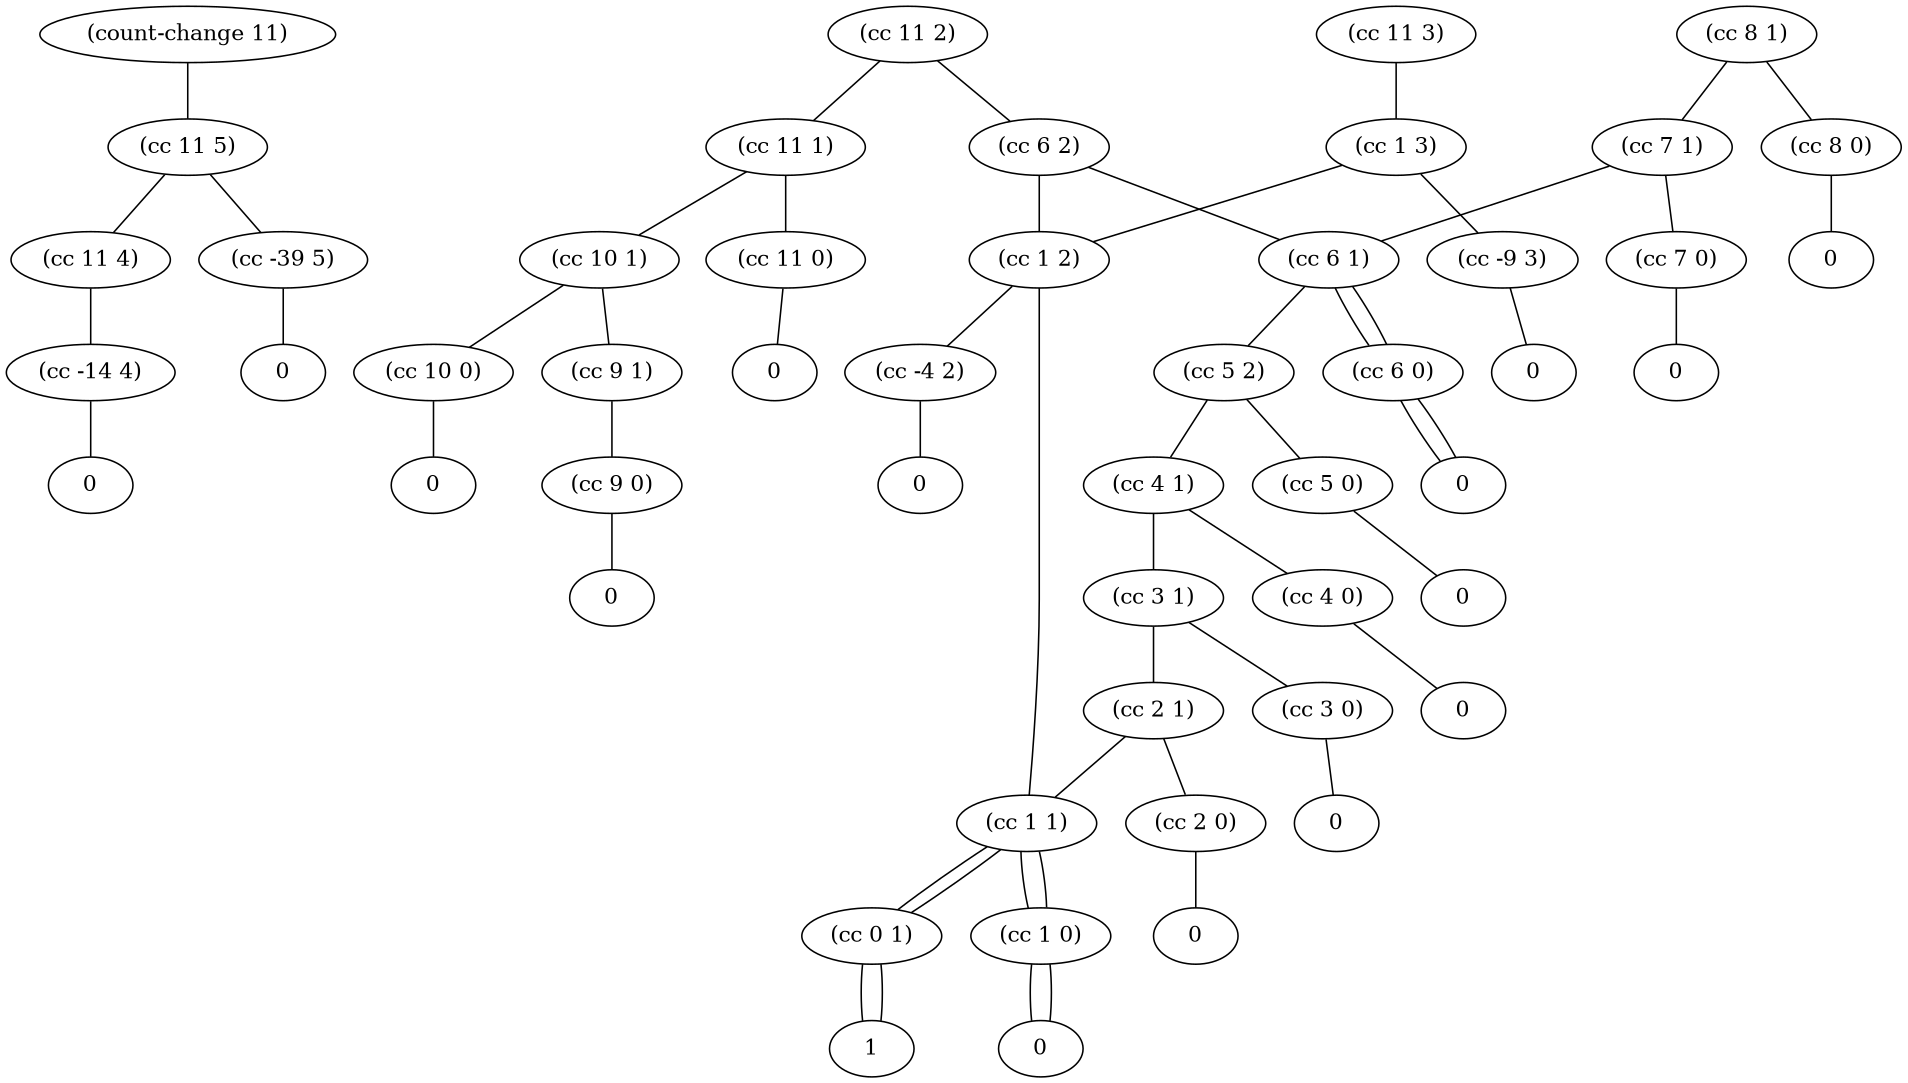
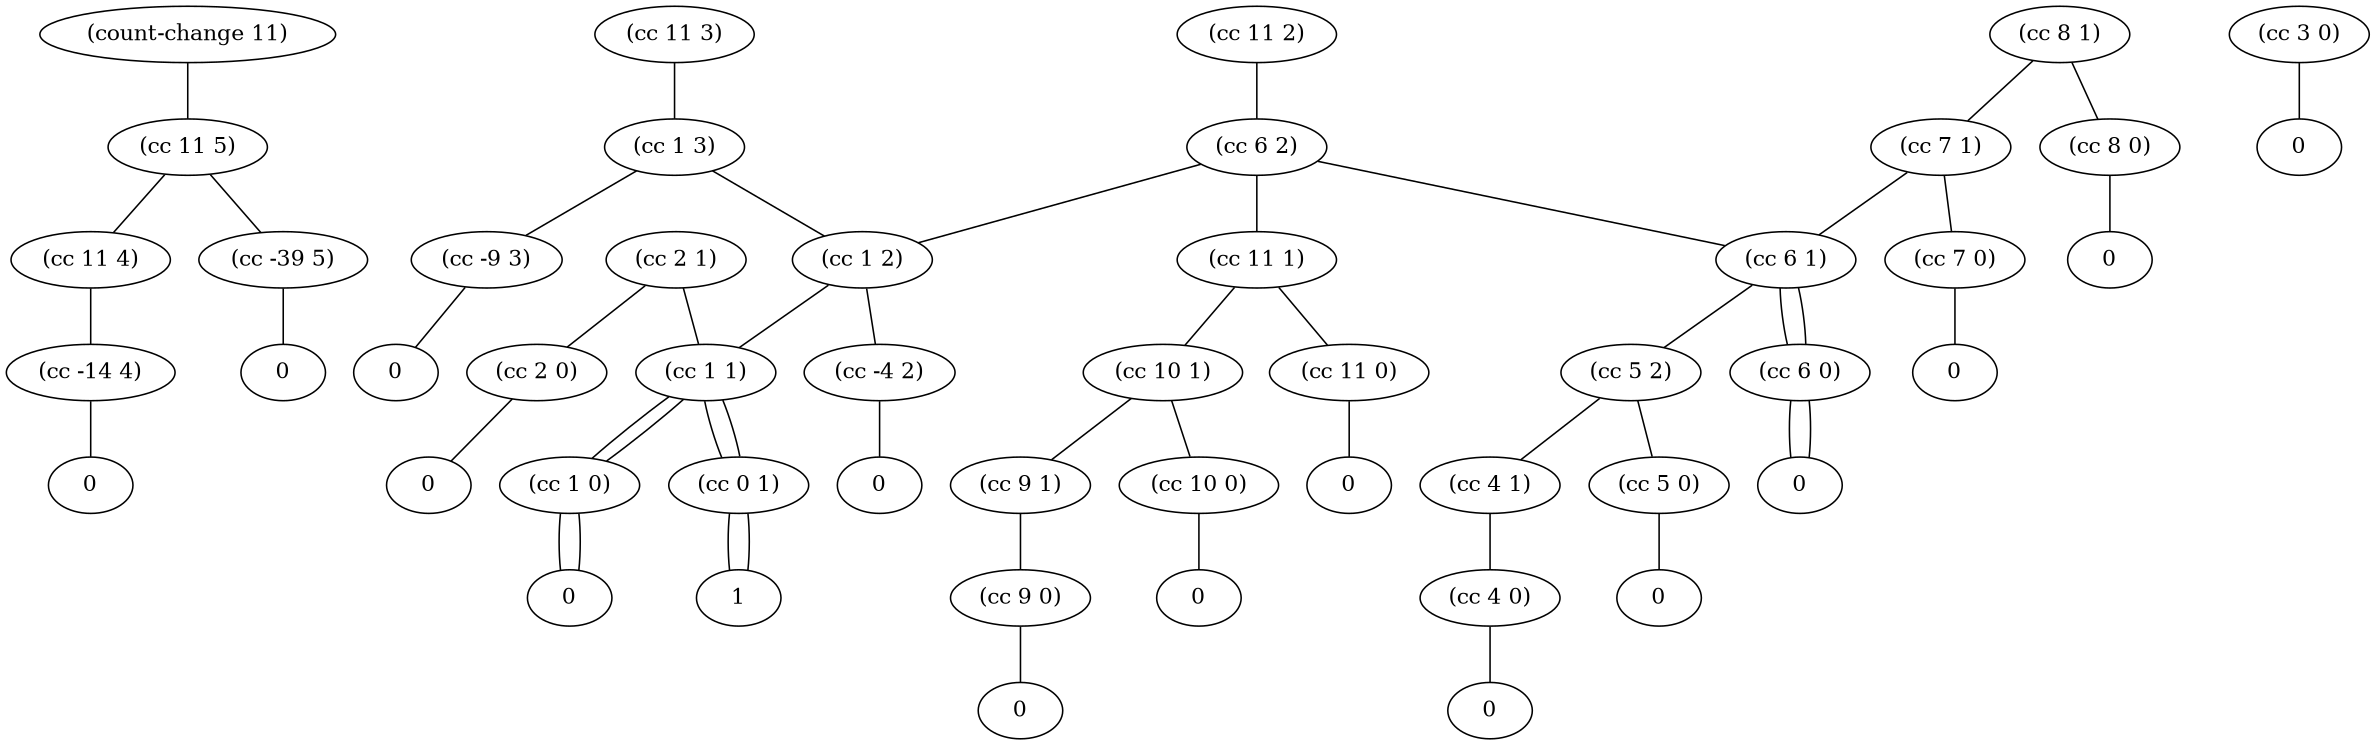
(847, 91) -> (1257, 204)
(1154, 598) -> none
